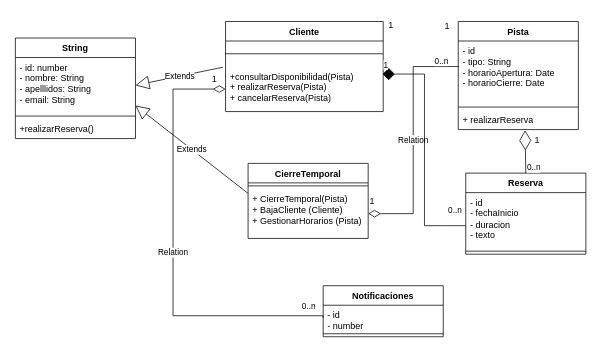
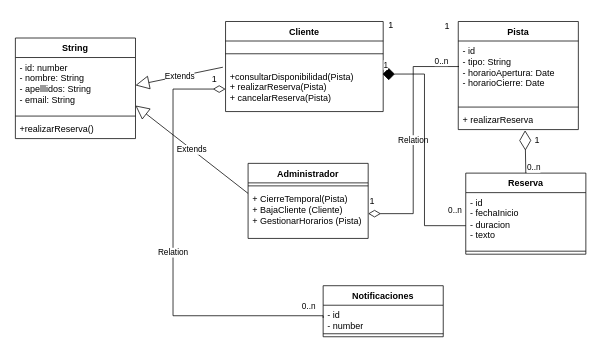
(308, 174) -> (308, 174)
